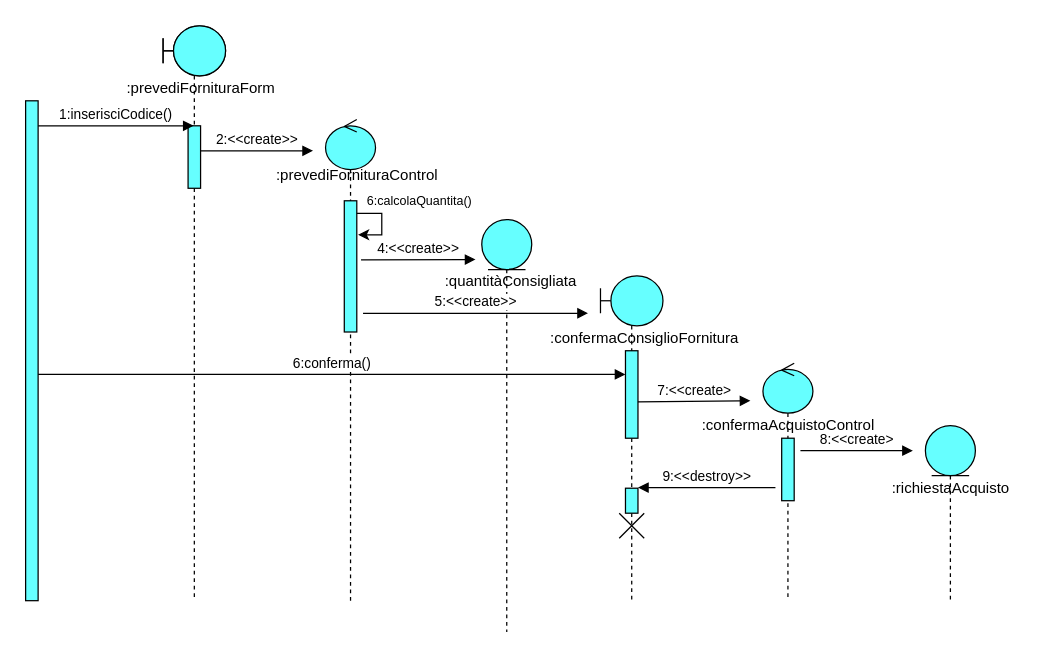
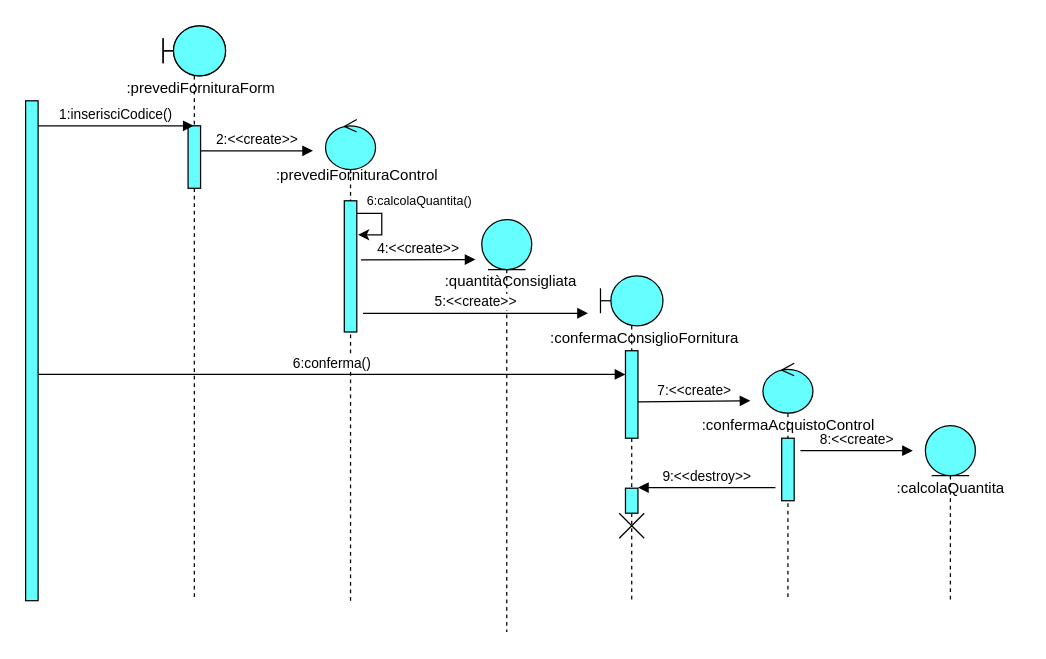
(951, 488) -> (951, 488)
